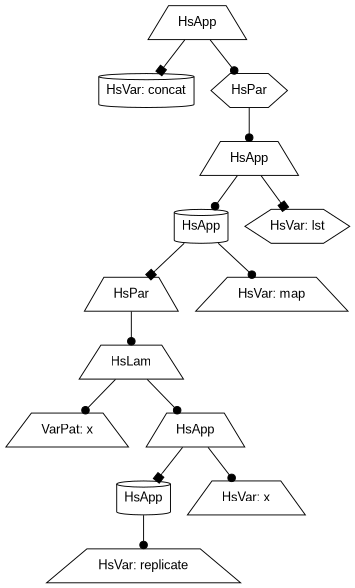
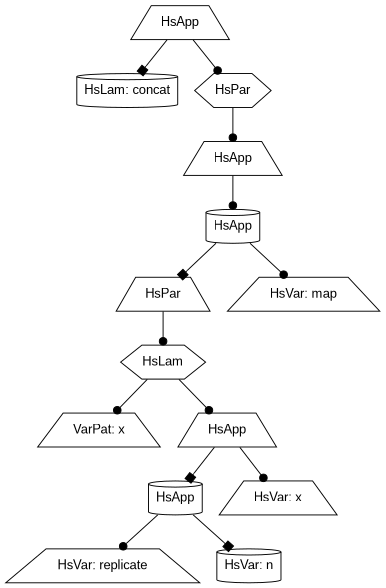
(146, 91) -> (127, 91)
(297, 226) -> none
(131, 362) -> (163, 362)
none -> (249, 566)
